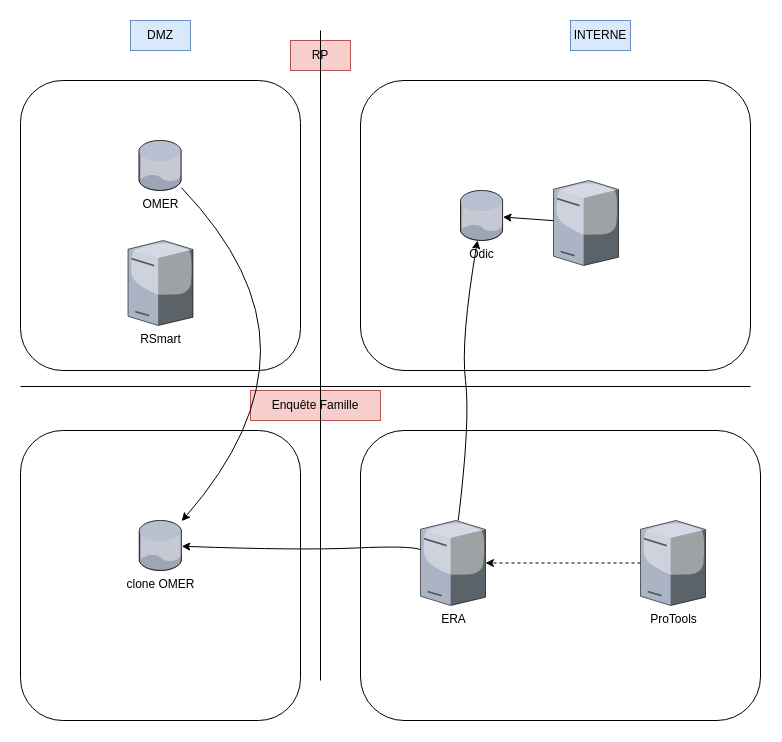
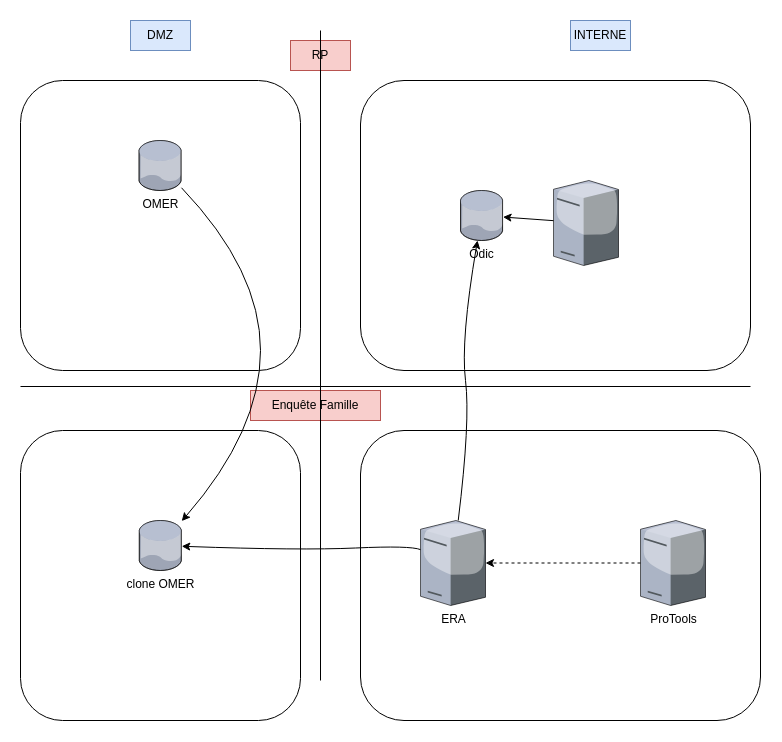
(161, 283) -> none
